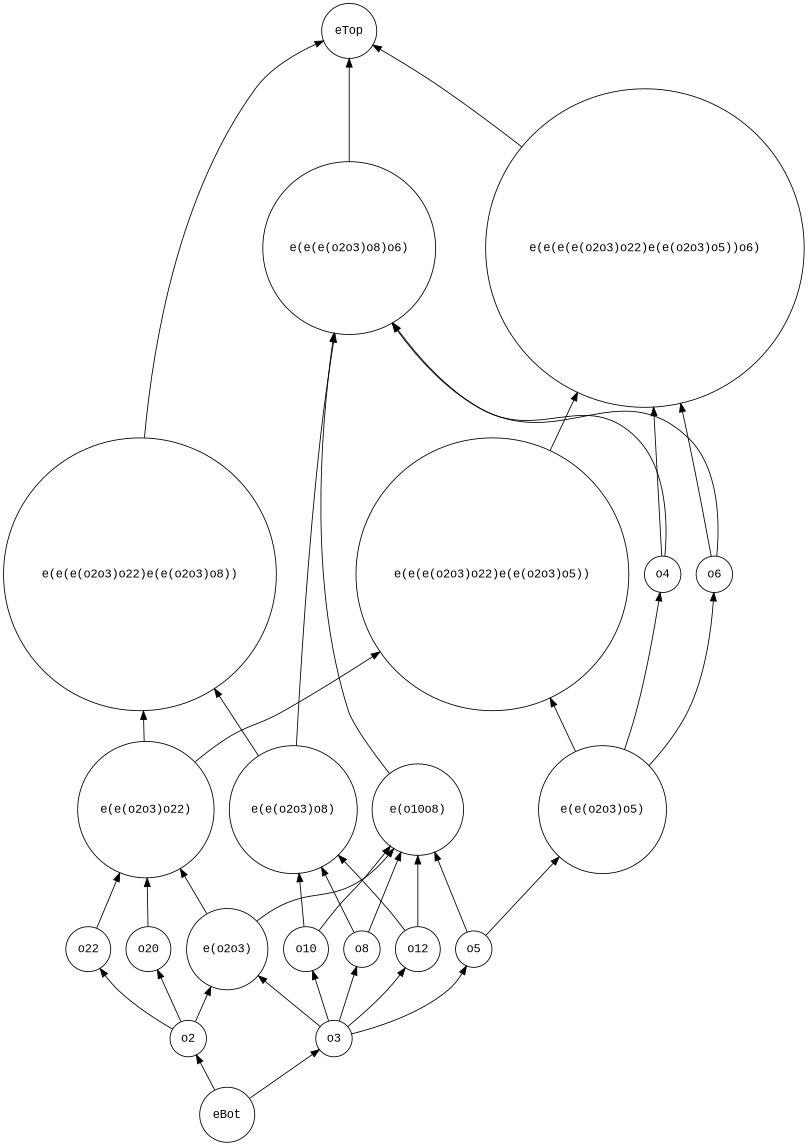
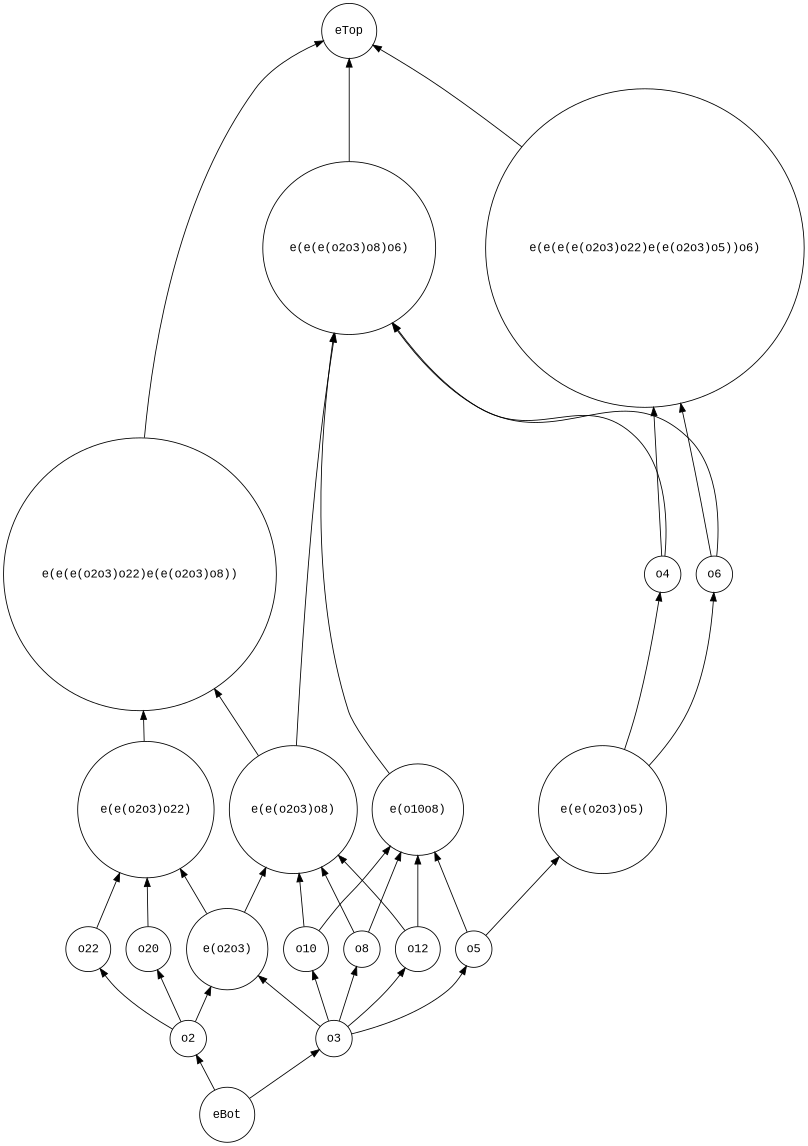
(492, 574) -> none
(326, 894) -> (253, 894)
